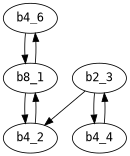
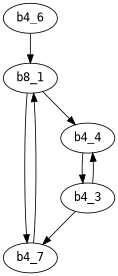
(36, 53) -> (56, 105)
(99, 78) -> (88, 198)
(30, 138) -> (30, 258)
